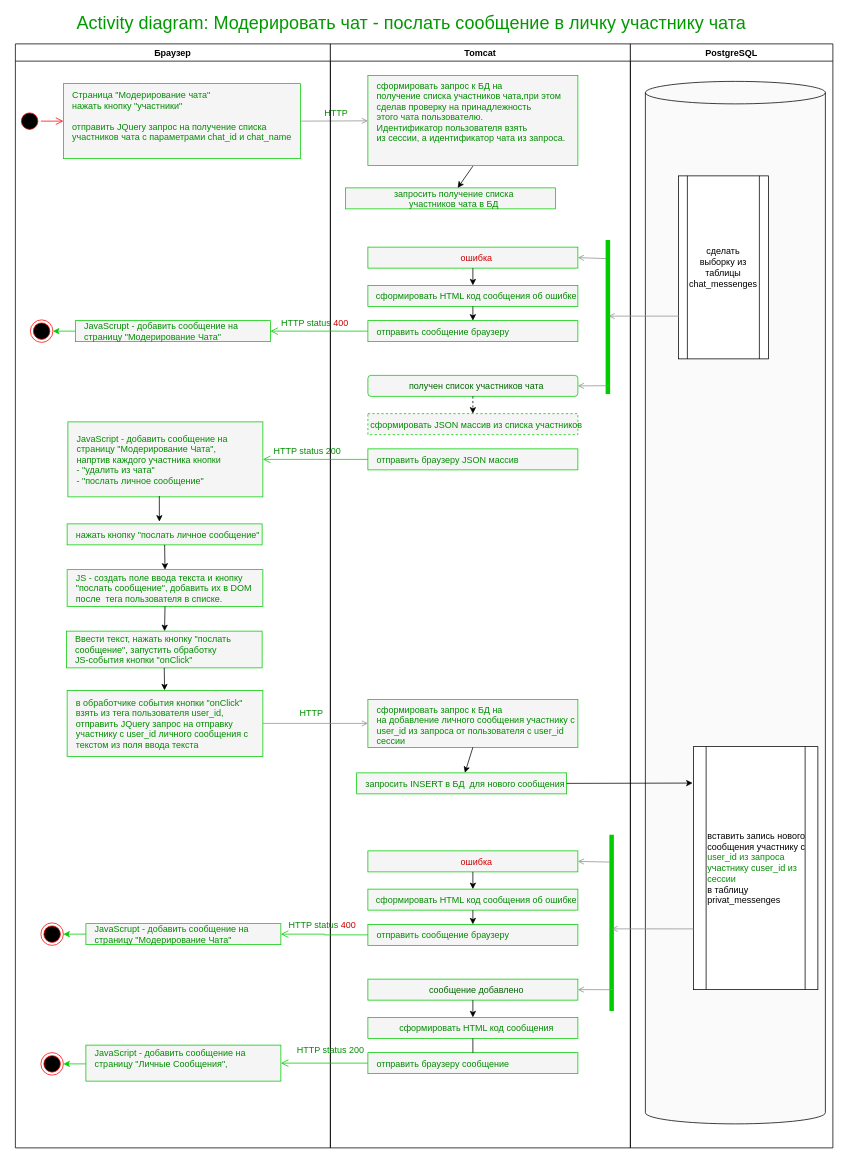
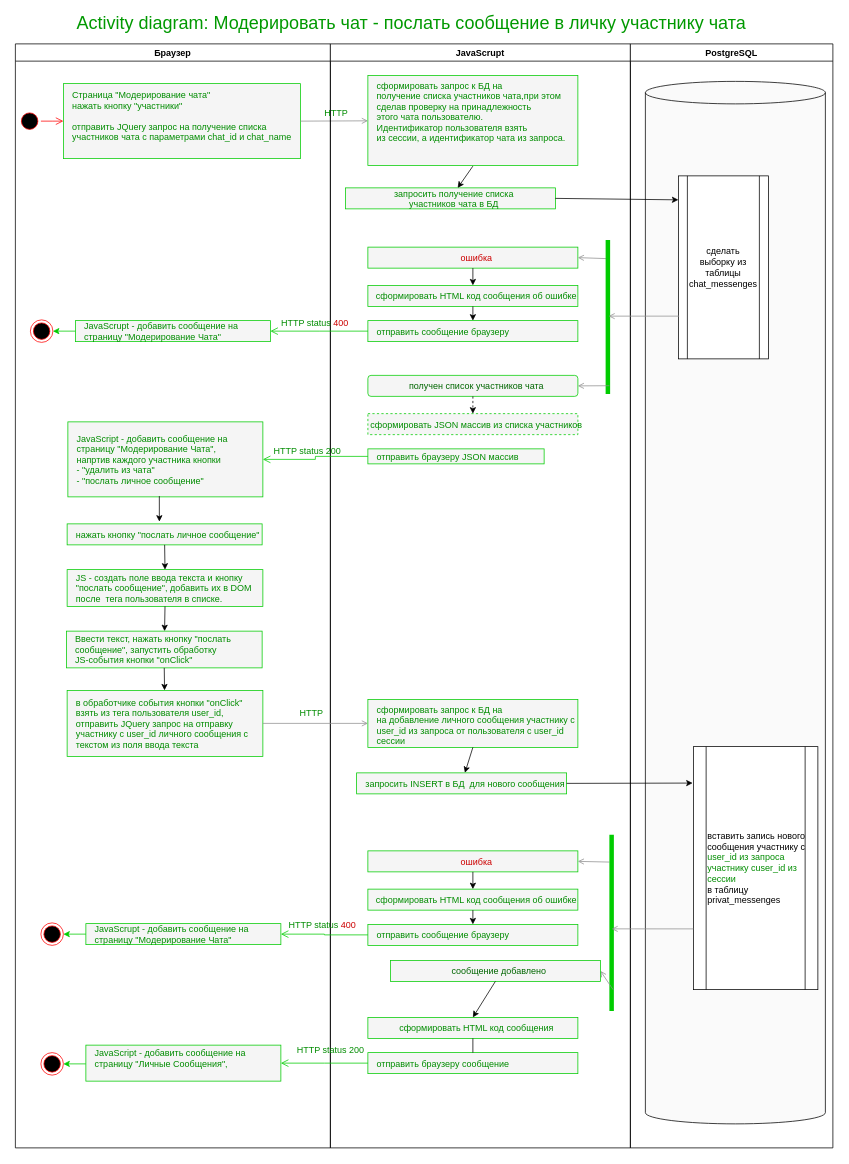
(480, 53) -> (480, 53)
none -> (647, 199)
(473, 459) -> (456, 456)
(473, 990) -> (495, 971)
